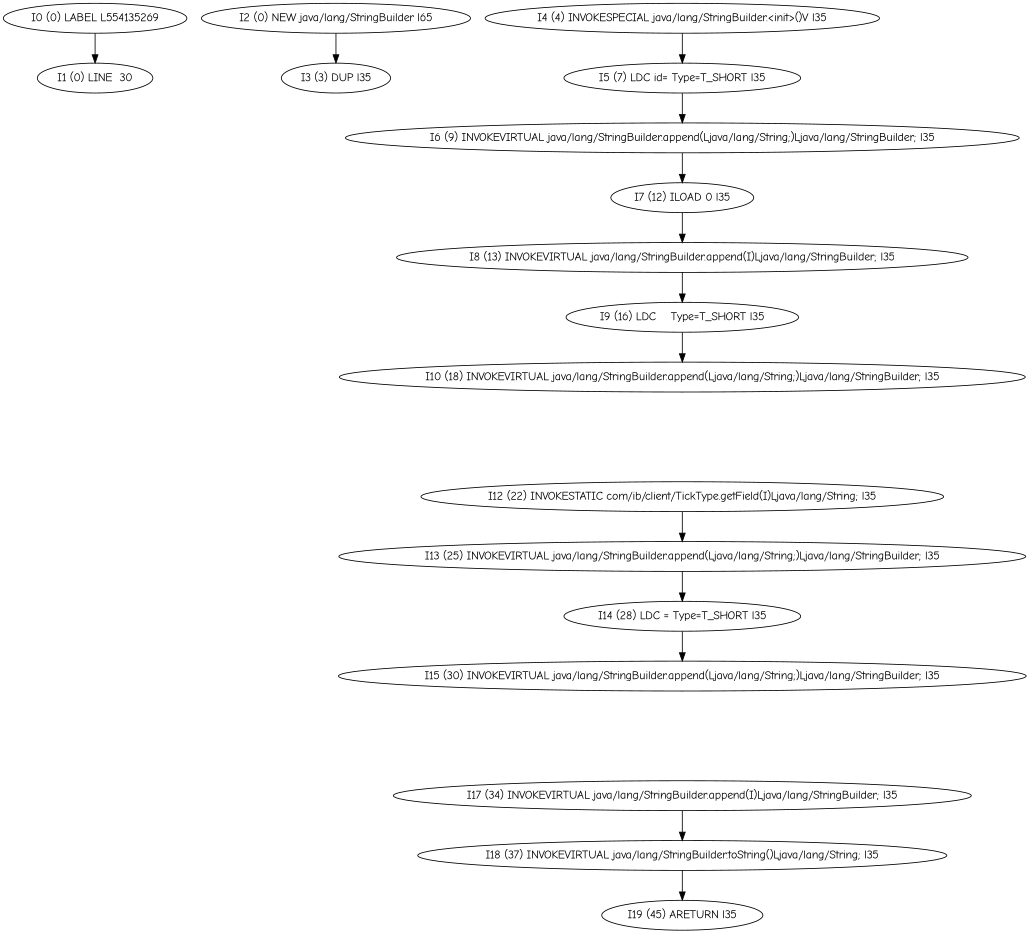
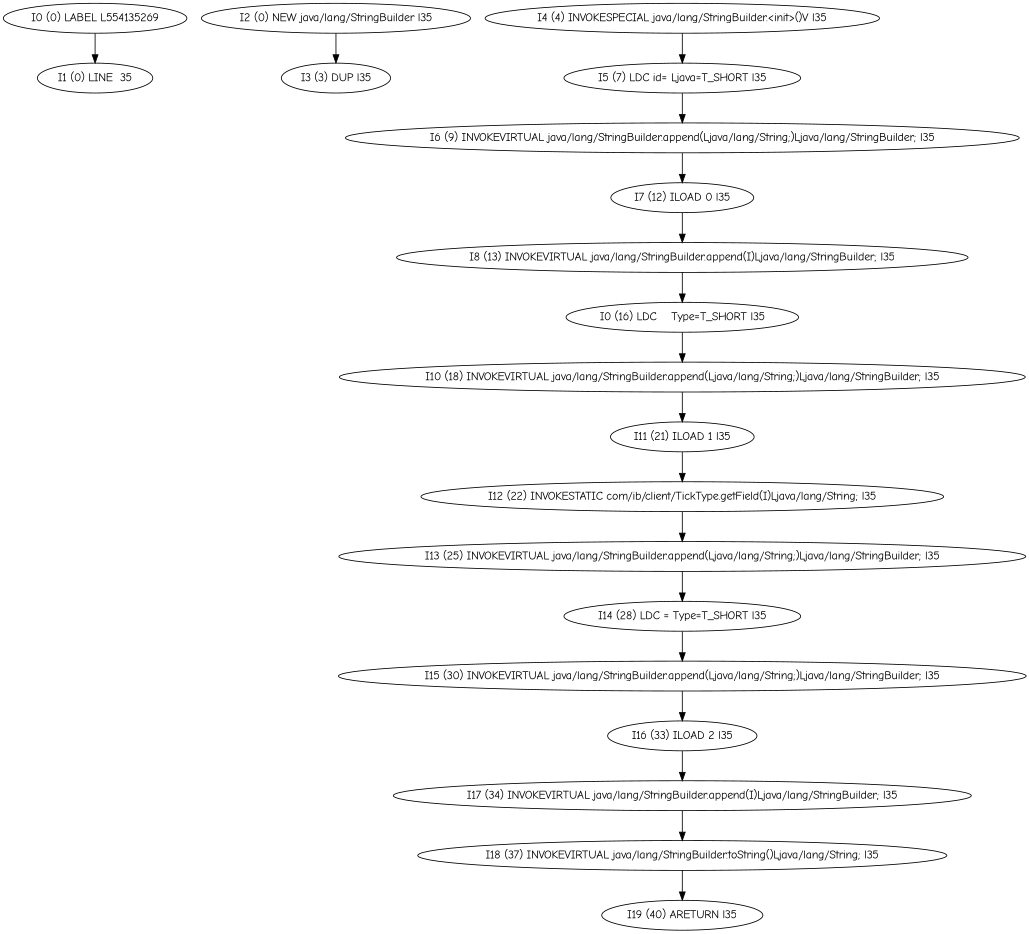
(336, 18) -> (336, 18)
(95, 78) -> (95, 78)
(682, 78) -> (682, 78)
(682, 317) -> (682, 317)
none -> (682, 437)
none -> (682, 736)
(682, 915) -> (682, 915)
